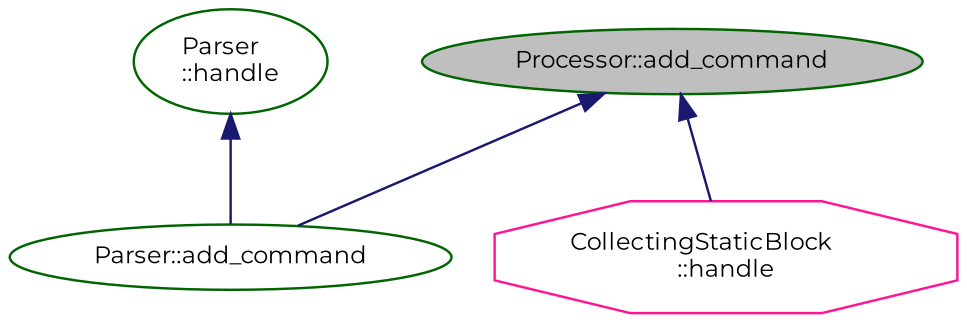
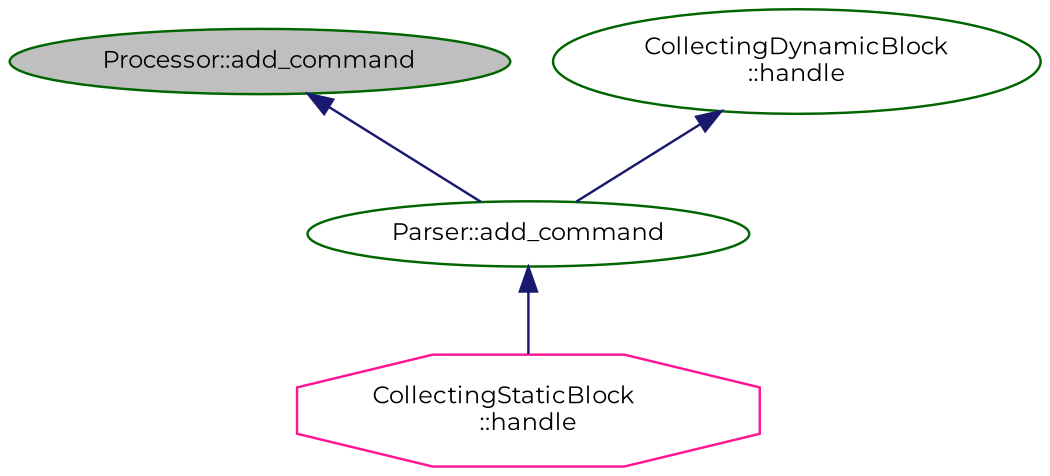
(231, 62) -> (797, 62)
(699, 160) -> (528, 323)
